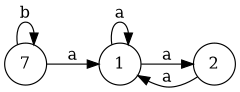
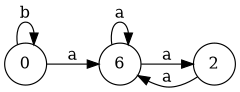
(26, 64) -> (26, 64)
(120, 64) -> (120, 64)
